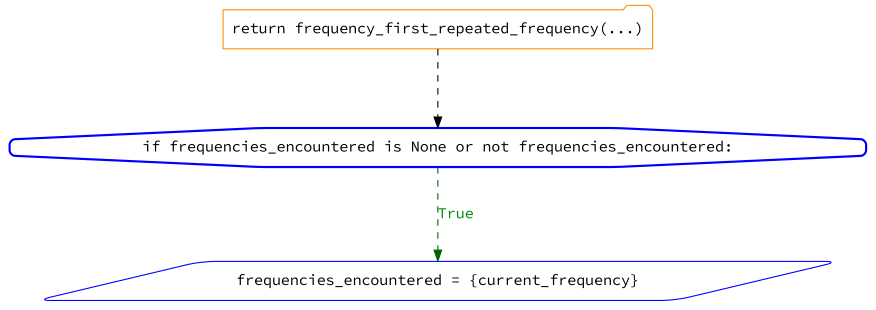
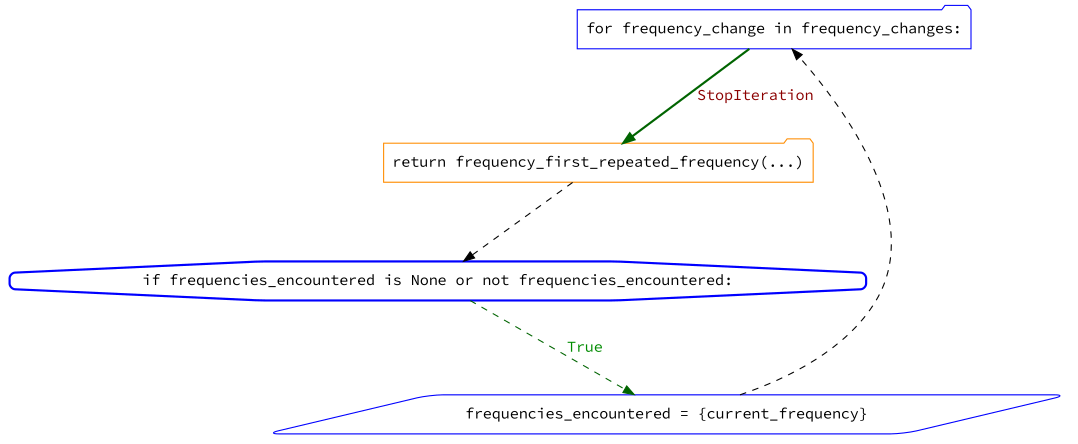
none -> (774, 29)
